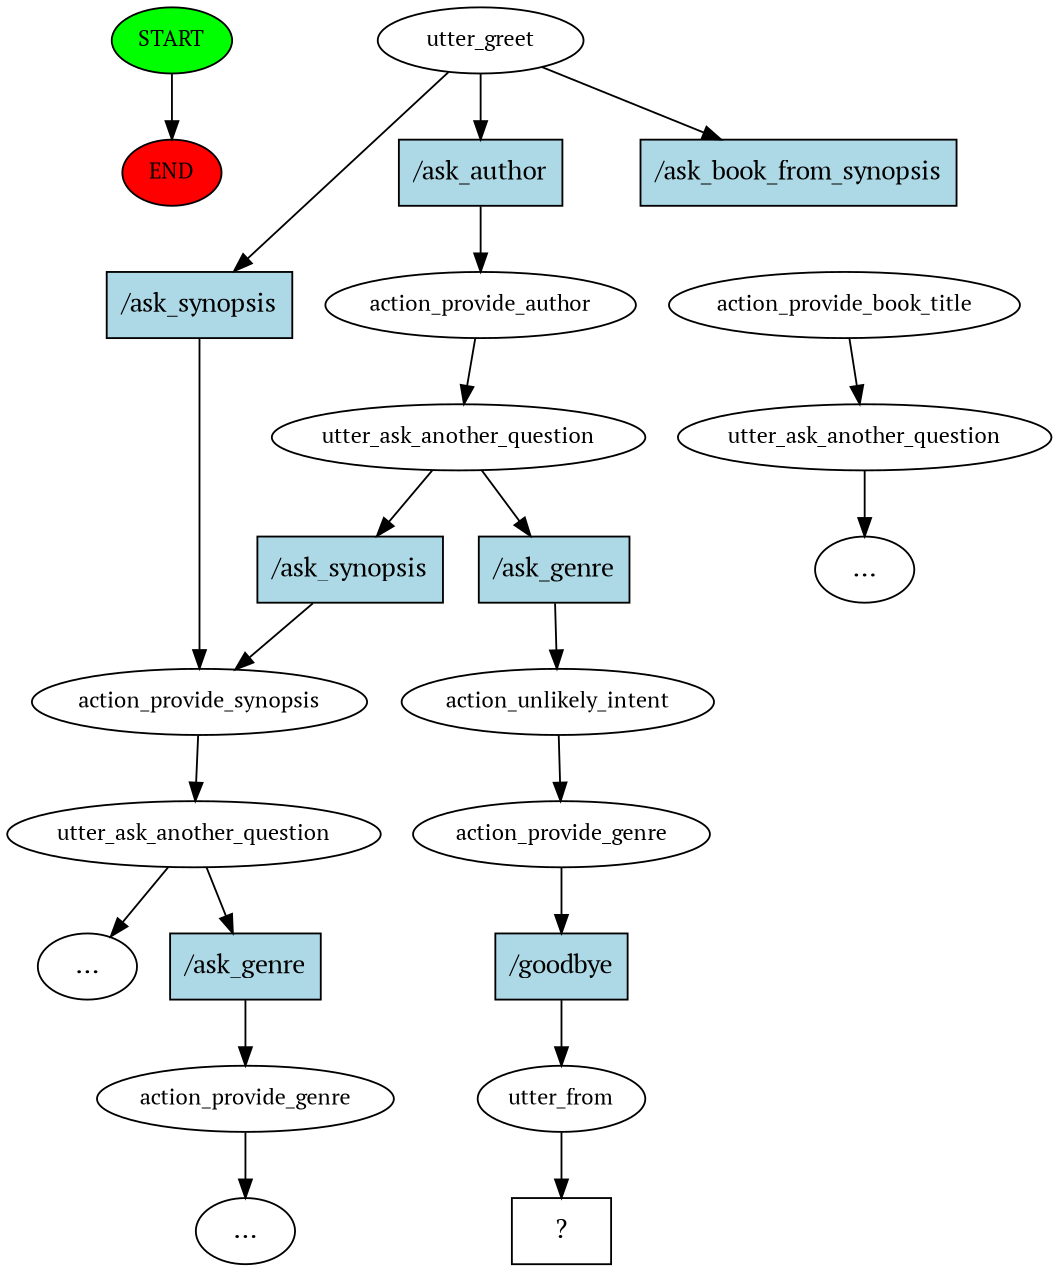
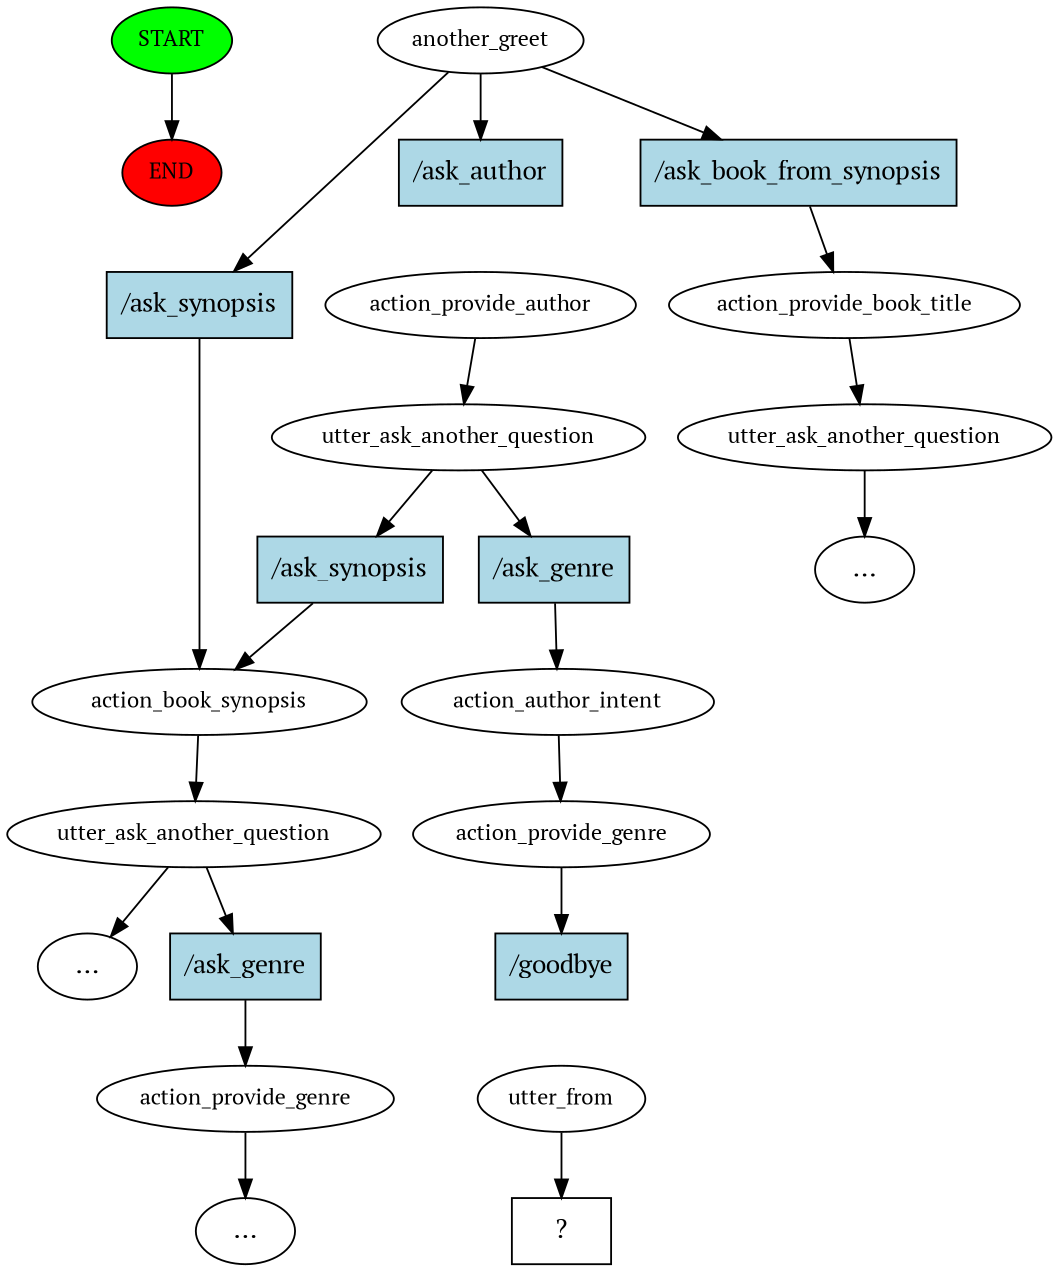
(481, 40) -> (481, 40)
(481, 230) -> none
none -> (818, 230)
(199, 702) -> (199, 702)
(558, 702) -> (558, 702)
(561, 1024) -> none
